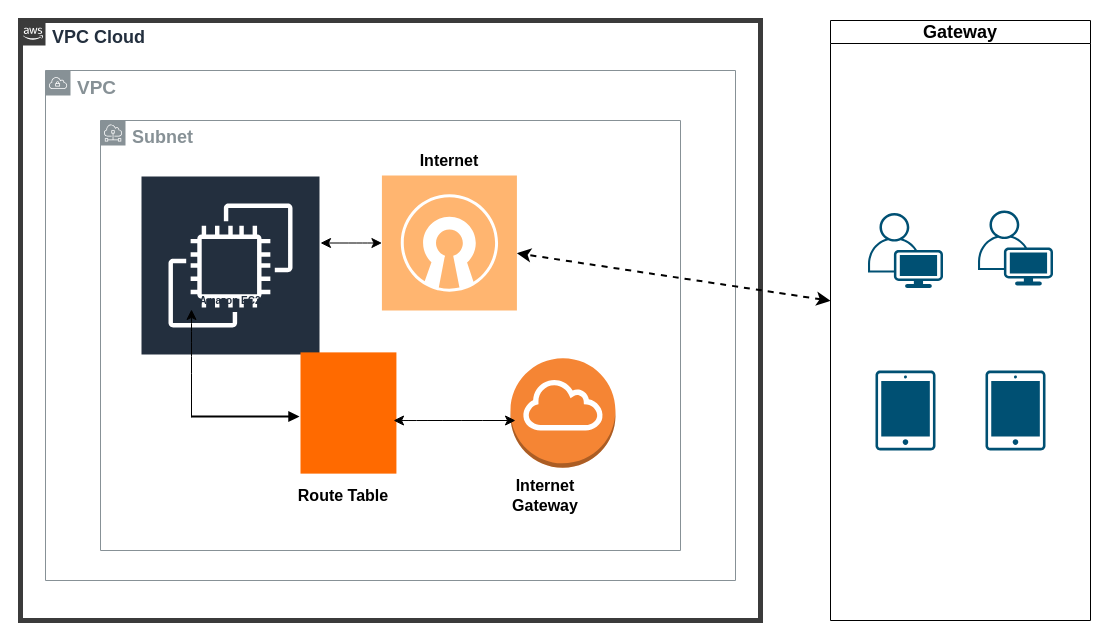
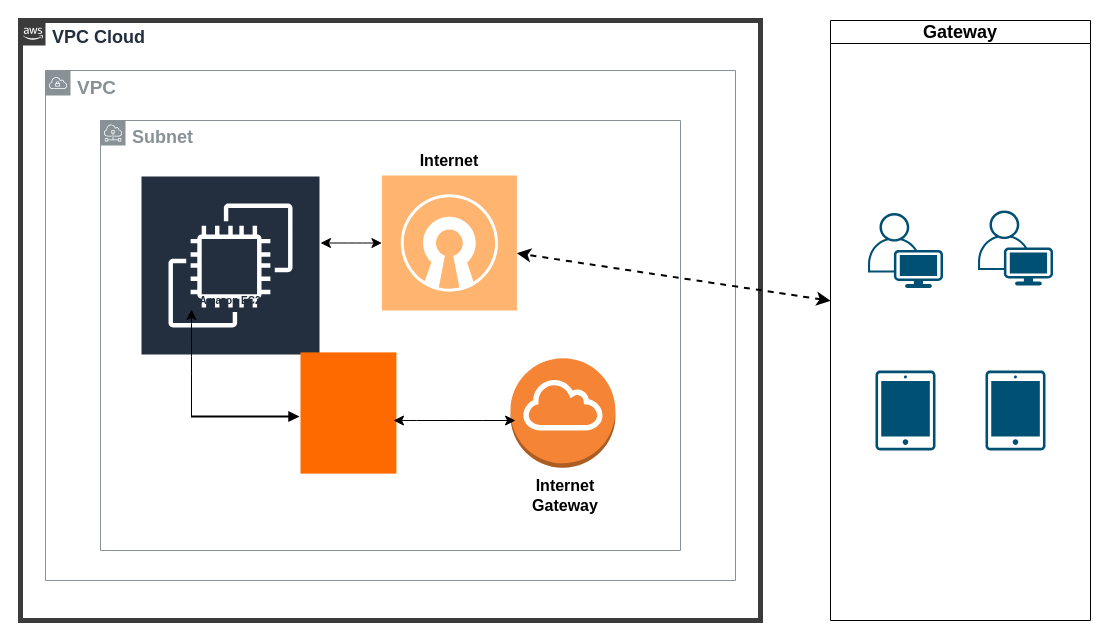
(343, 496) -> none
(546, 496) -> (566, 496)
